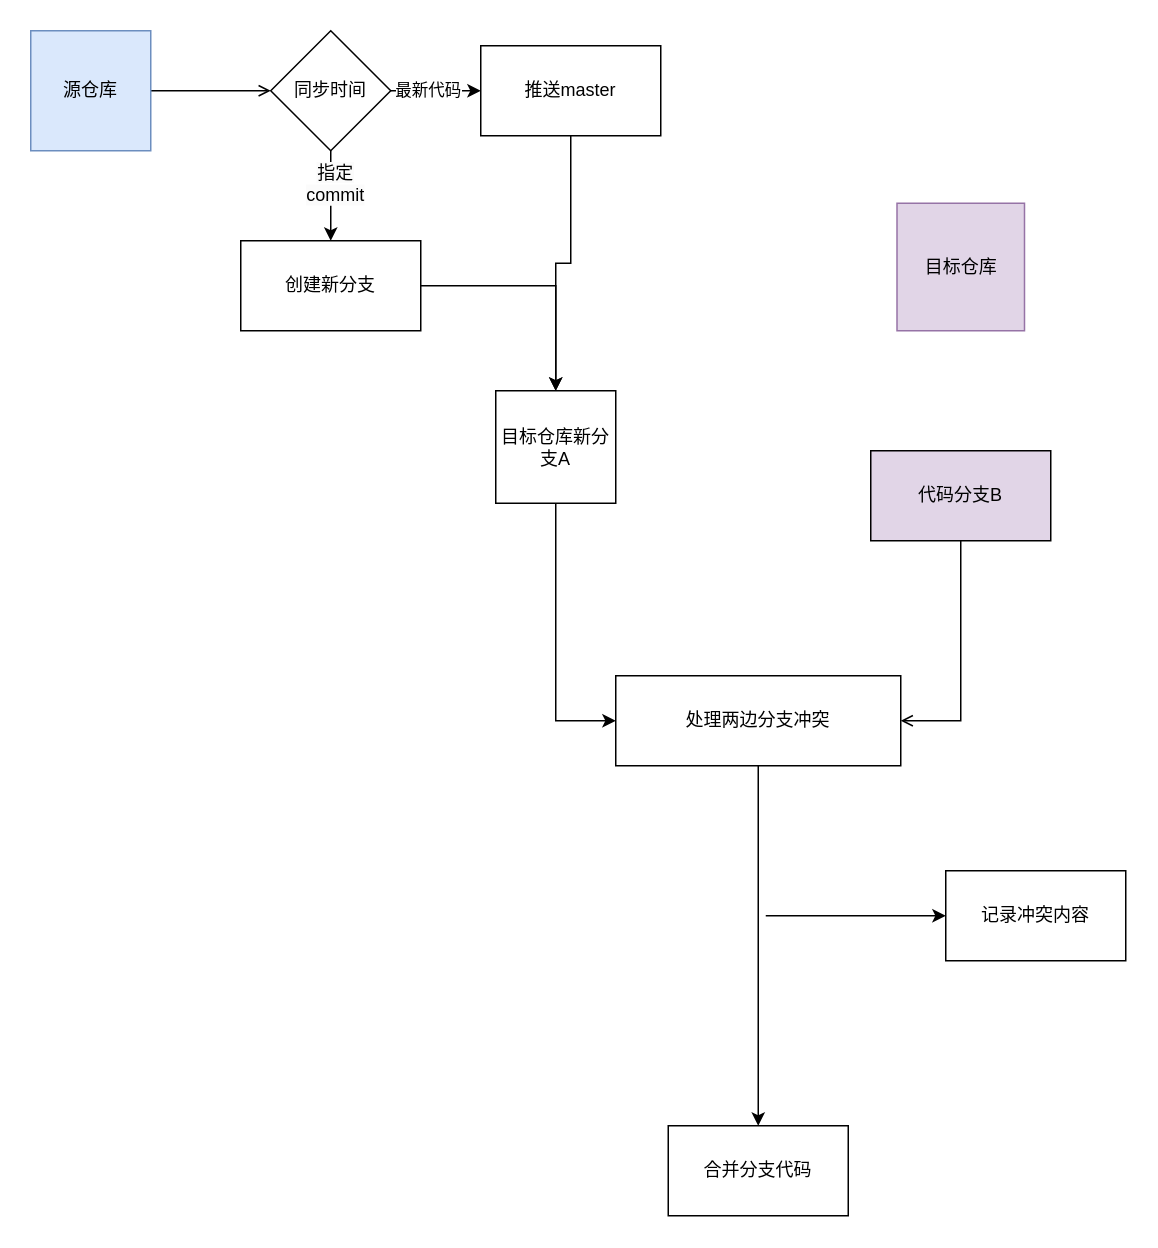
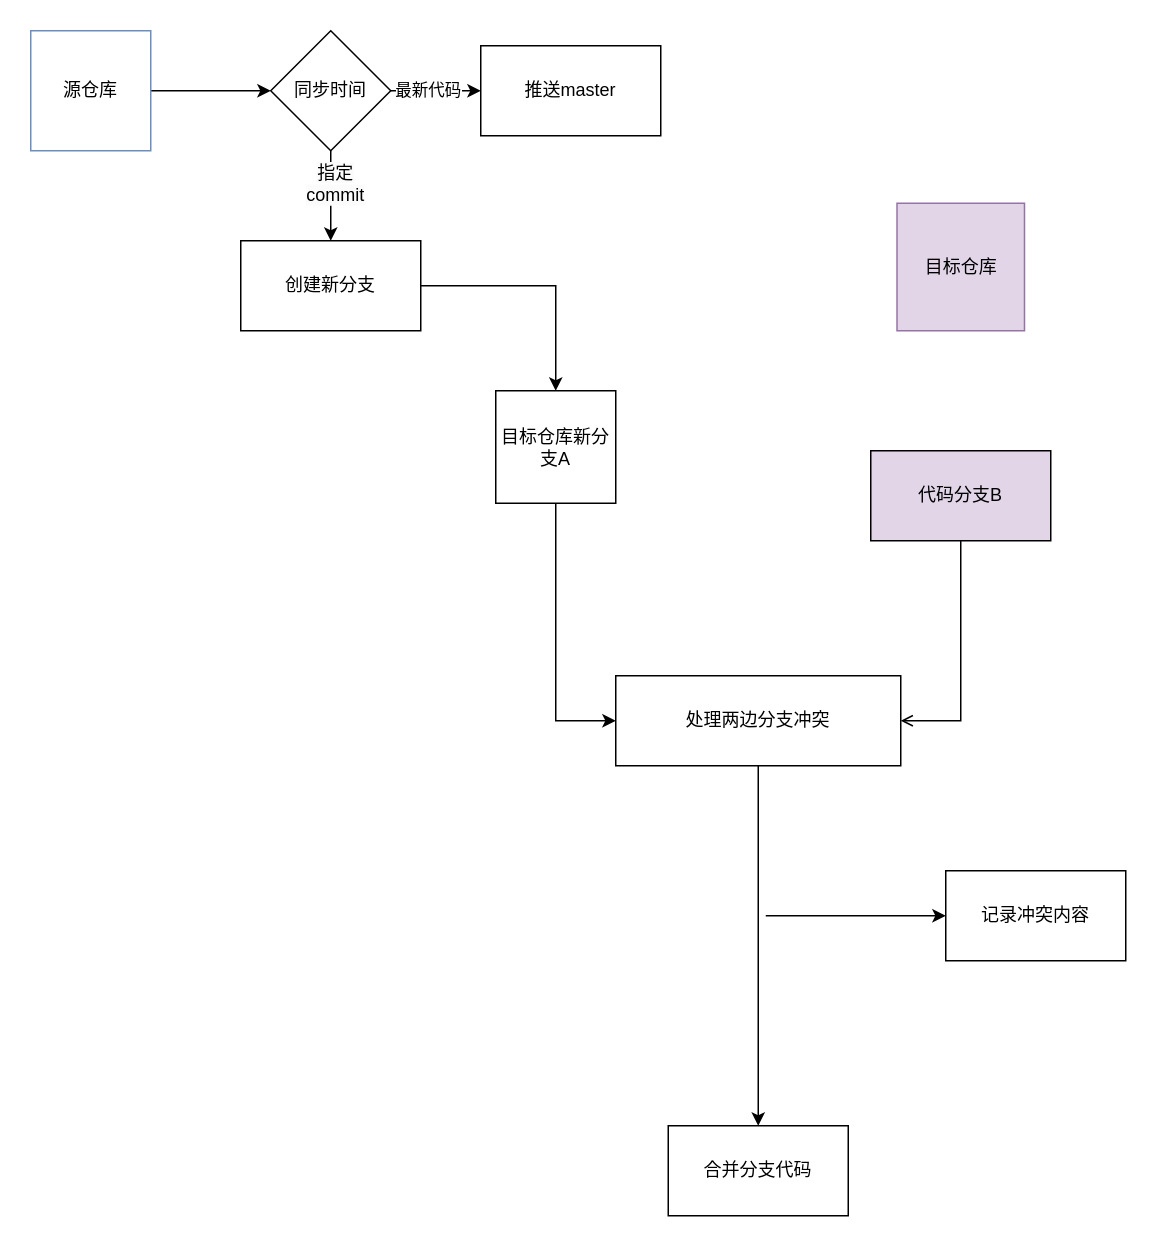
(91, 91) -> (91, 91)
(261, 91) -> (259, 91)
(571, 217) -> none
